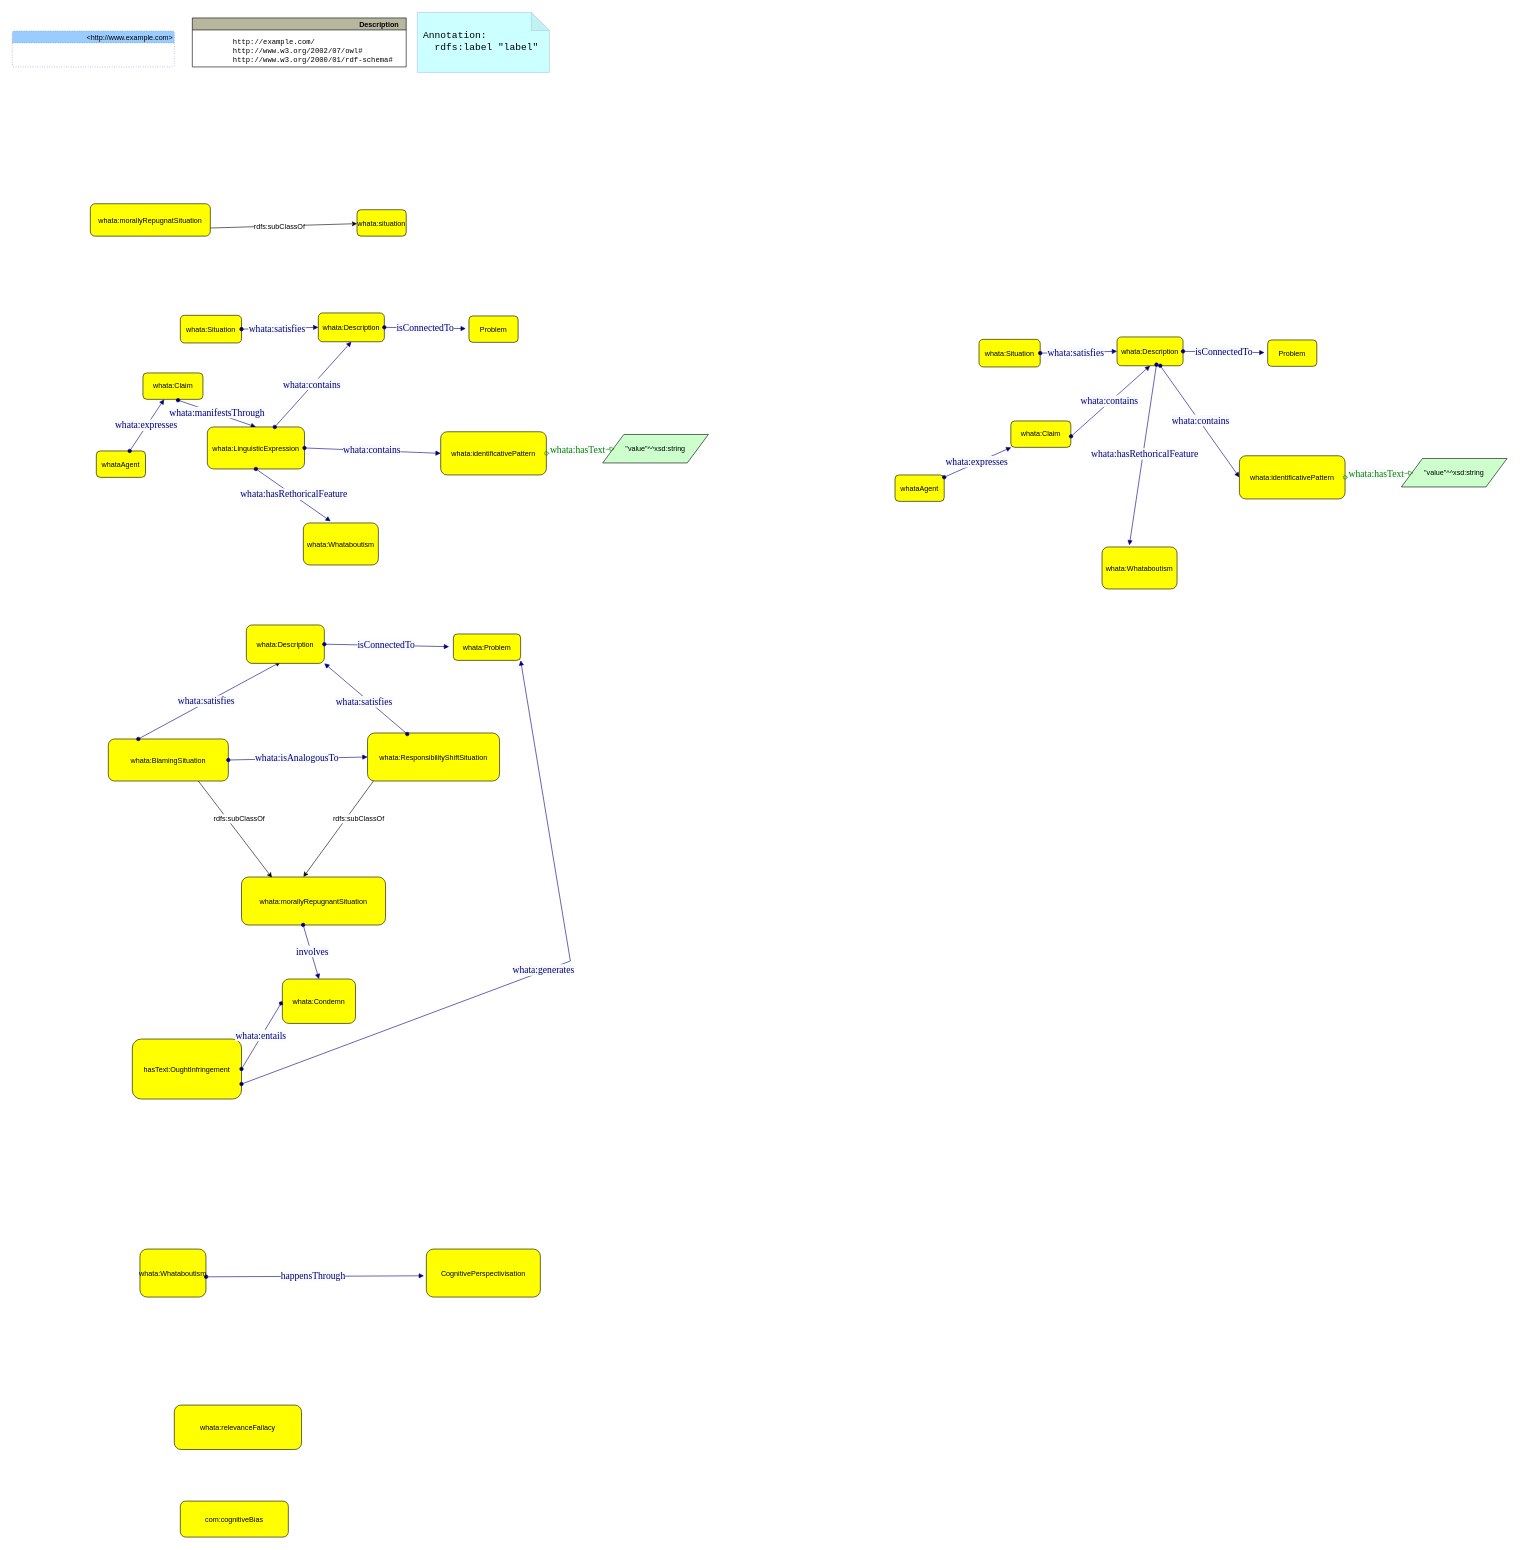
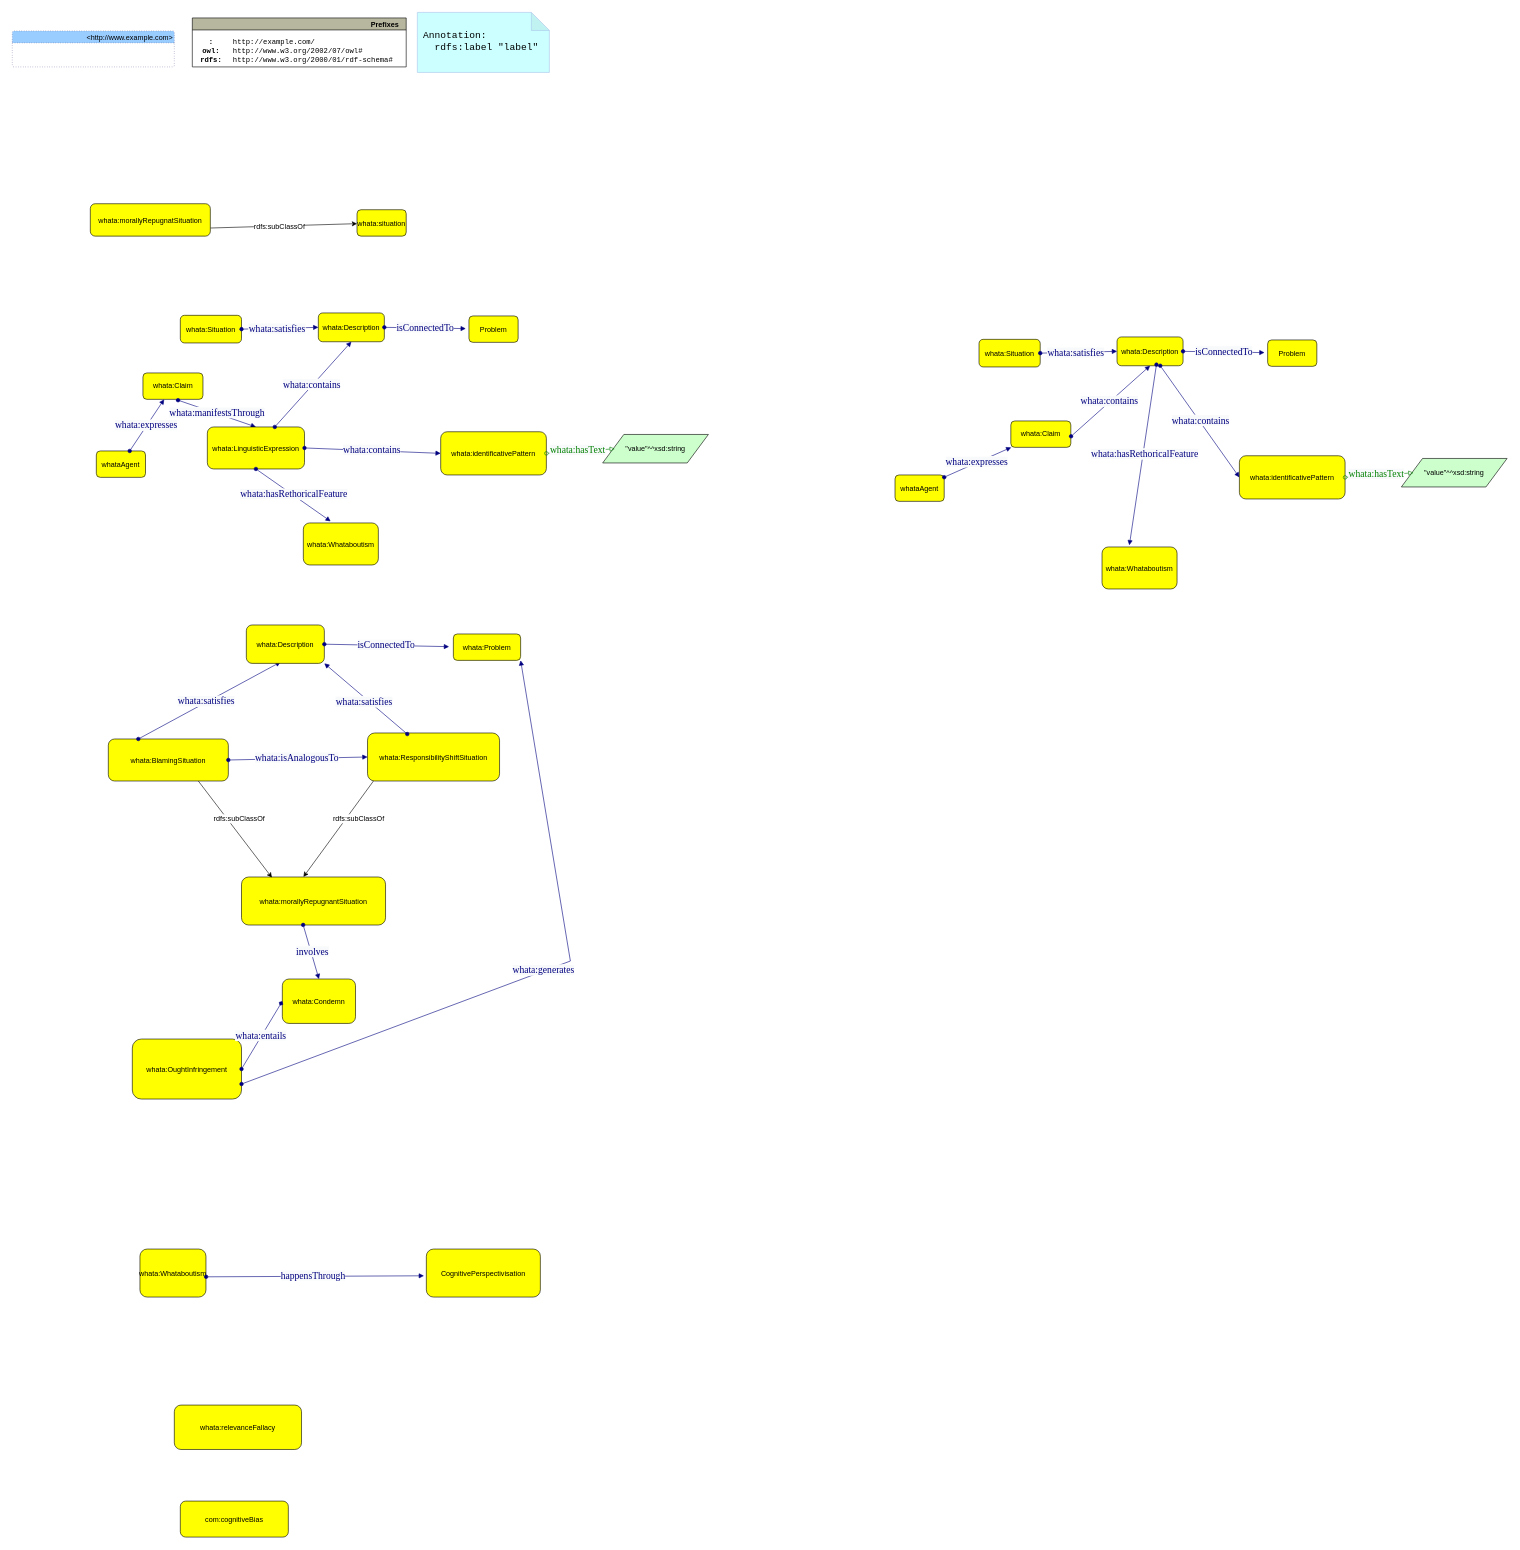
(378, 24) -> (383, 24)
none -> (211, 52)
(187, 1069) -> (187, 1069)
